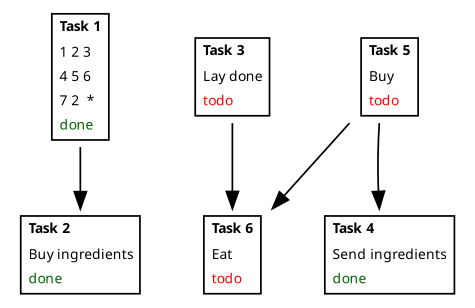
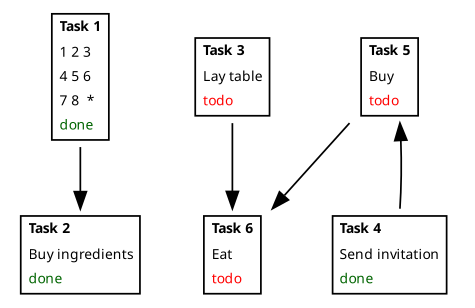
(233, 77) -> (233, 77)
(78, 101) -> (78, 101)
(378, 157) -> (401, 175)
(390, 255) -> (390, 255)
